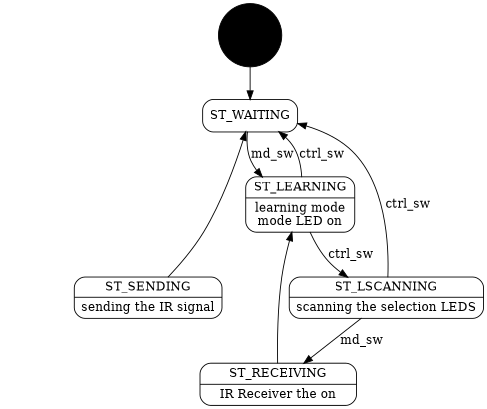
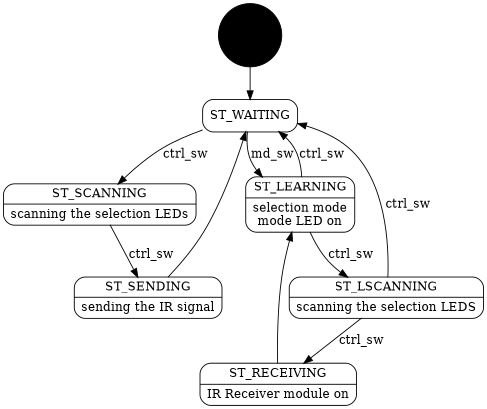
none -> (100, 205)
(300, 208) -> (300, 208)
(362, 341) -> (362, 341)
(278, 394) -> (278, 394)
